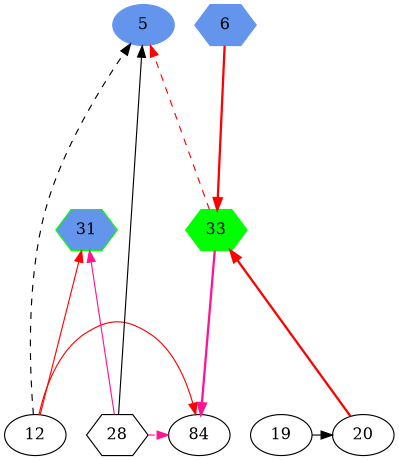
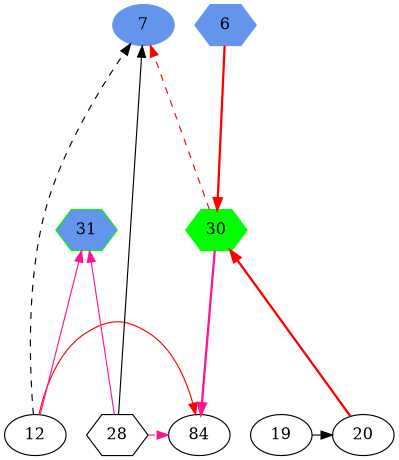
(144, 25) -> (144, 25)
(216, 230) -> (216, 230)
(59, 338) -> (59, 338)
